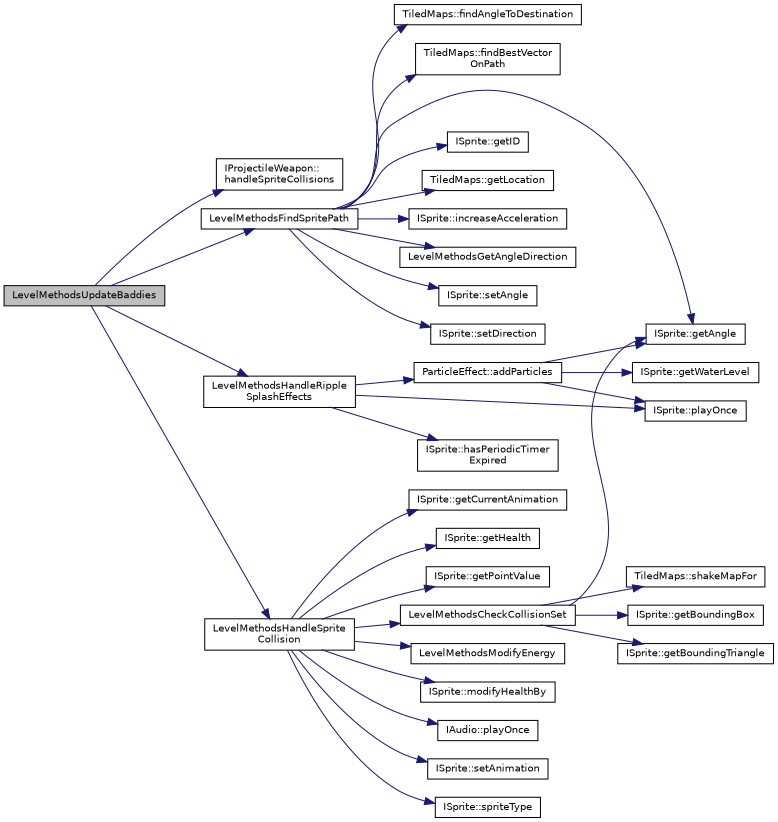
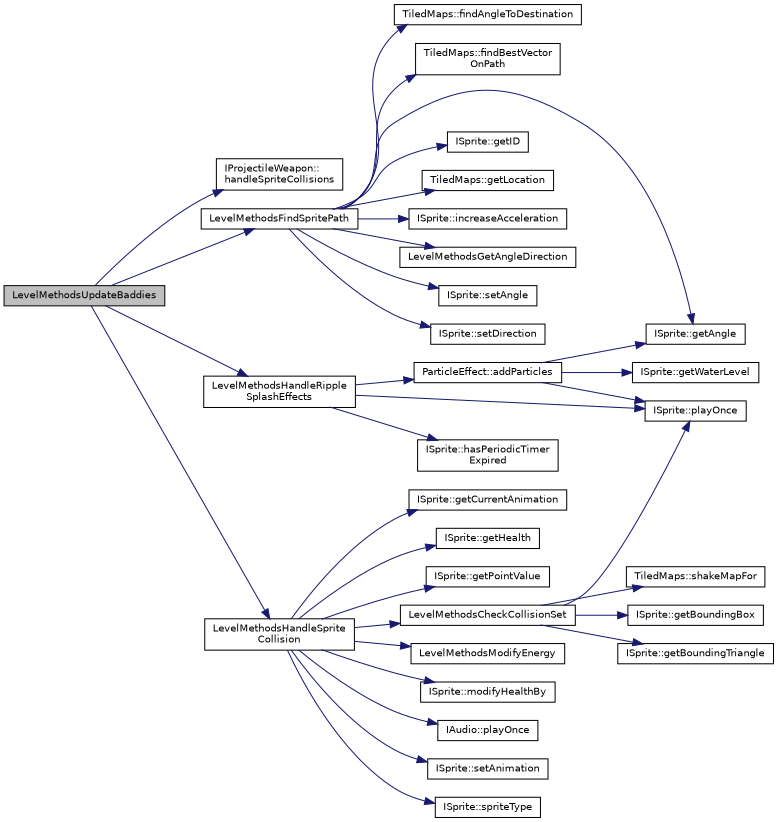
(599, 472) -> (634, 526)
